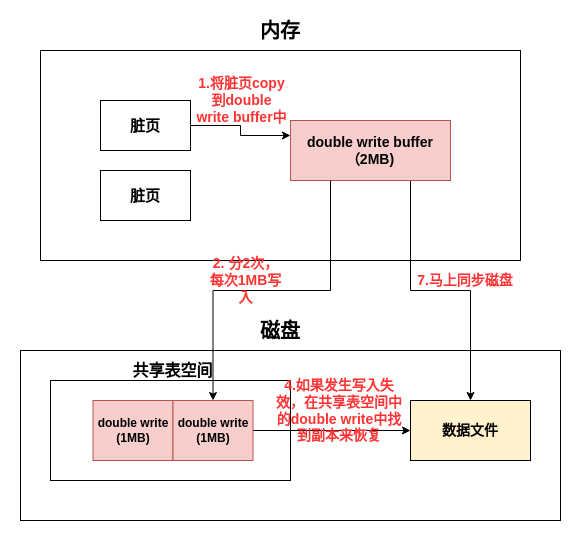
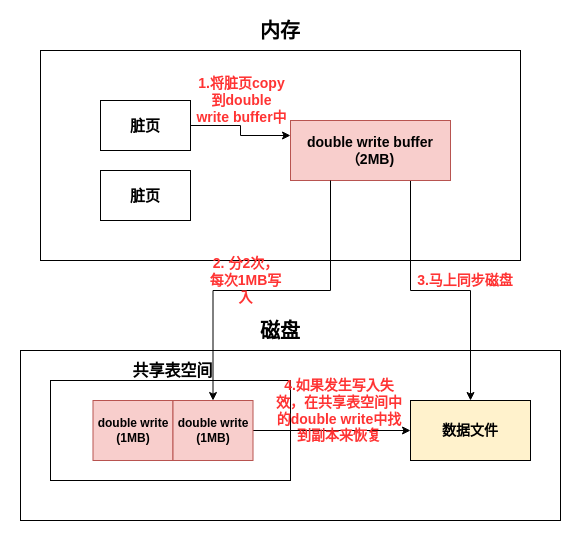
(466, 281) -> (466, 281)
